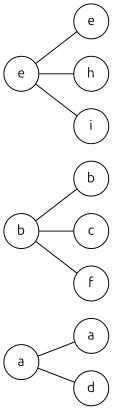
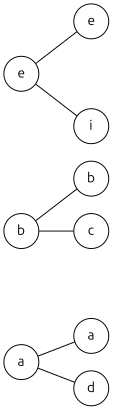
(91, 74) -> none
(91, 283) -> none
